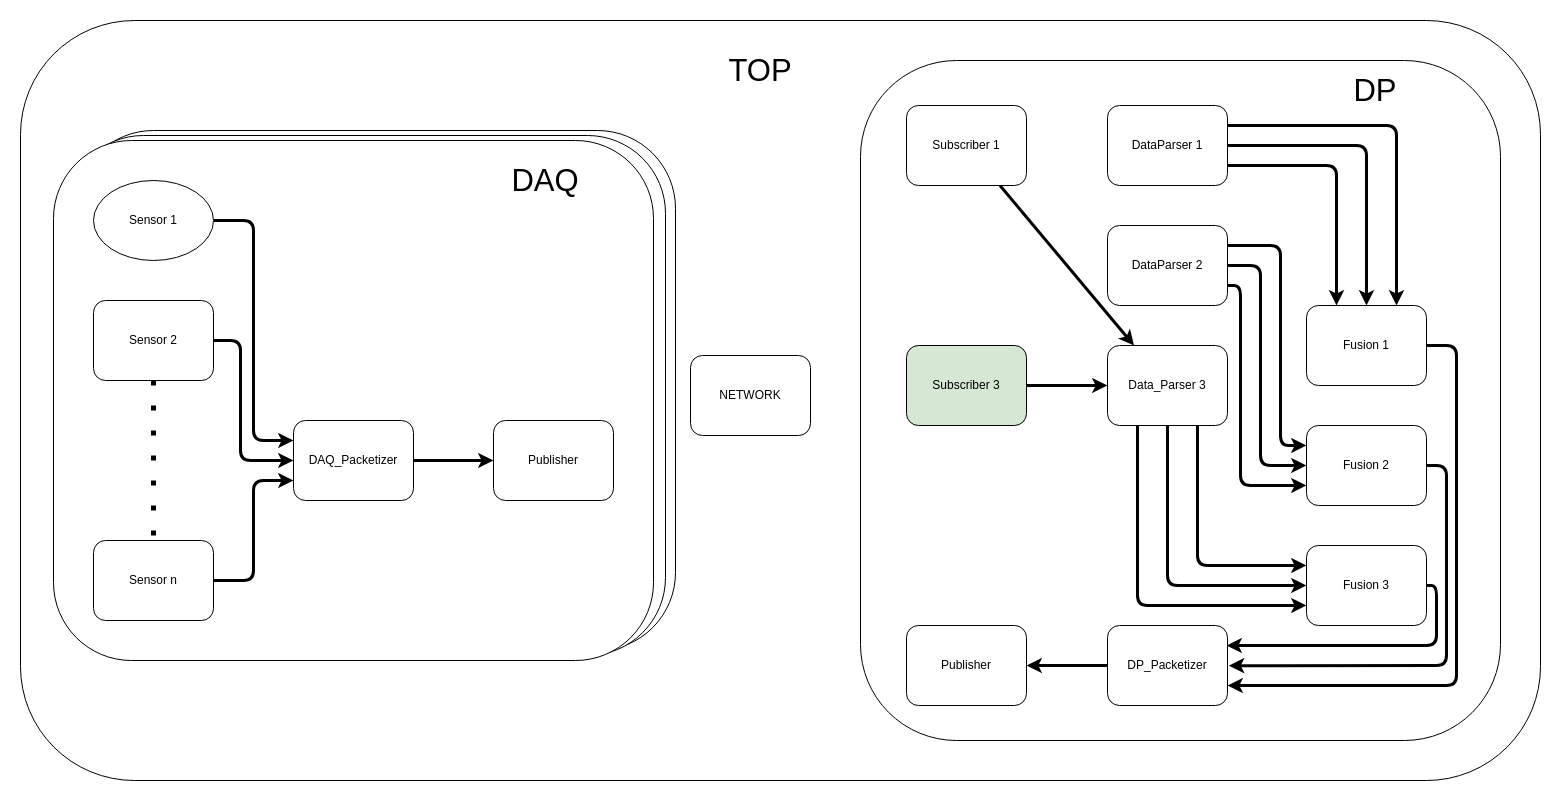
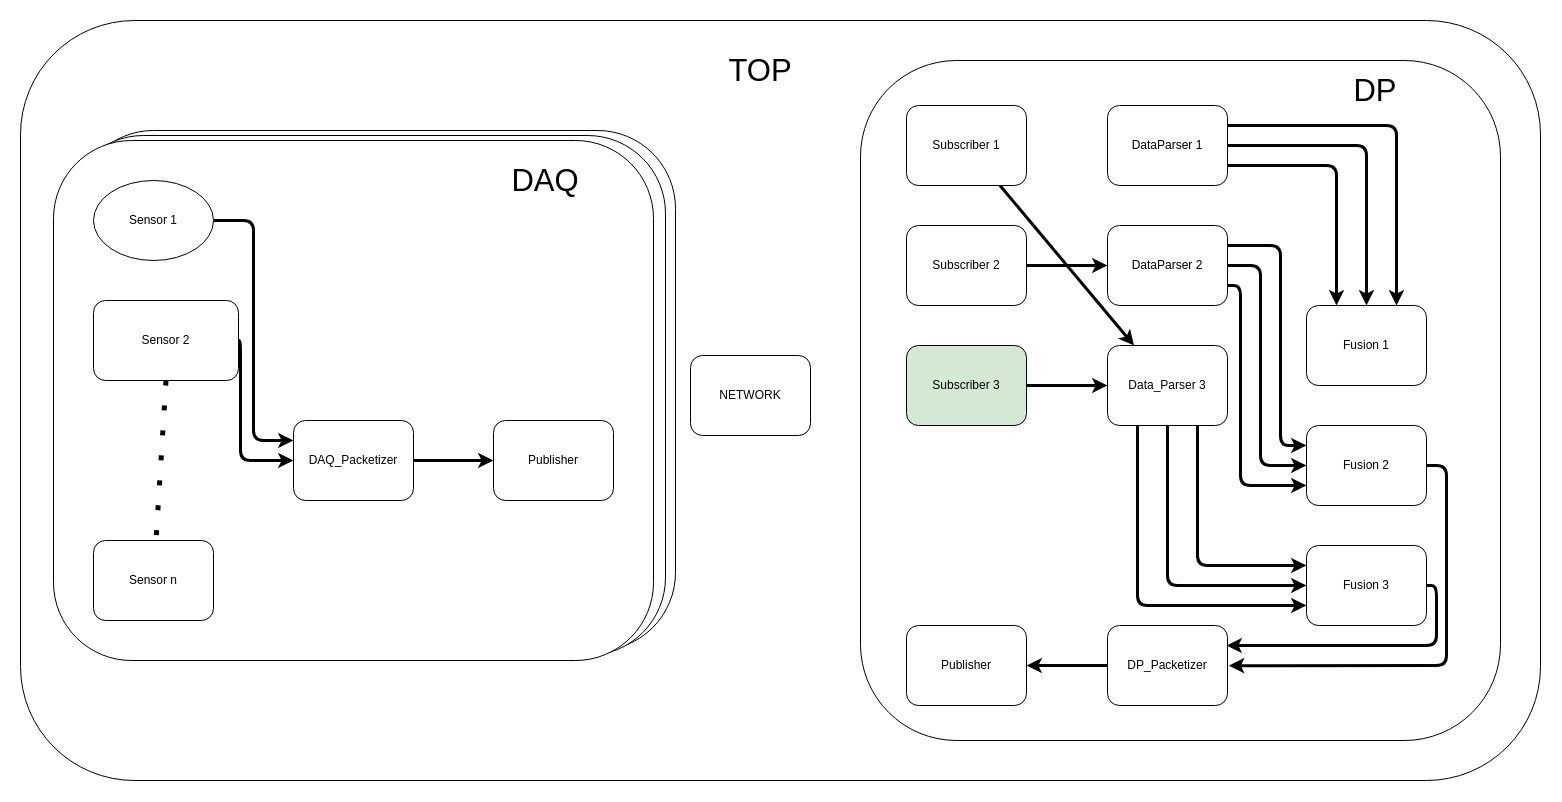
none -> (967, 266)
none -> (1062, 266)
(154, 341) -> (166, 341)
(254, 537) -> none
(1457, 610) -> none
